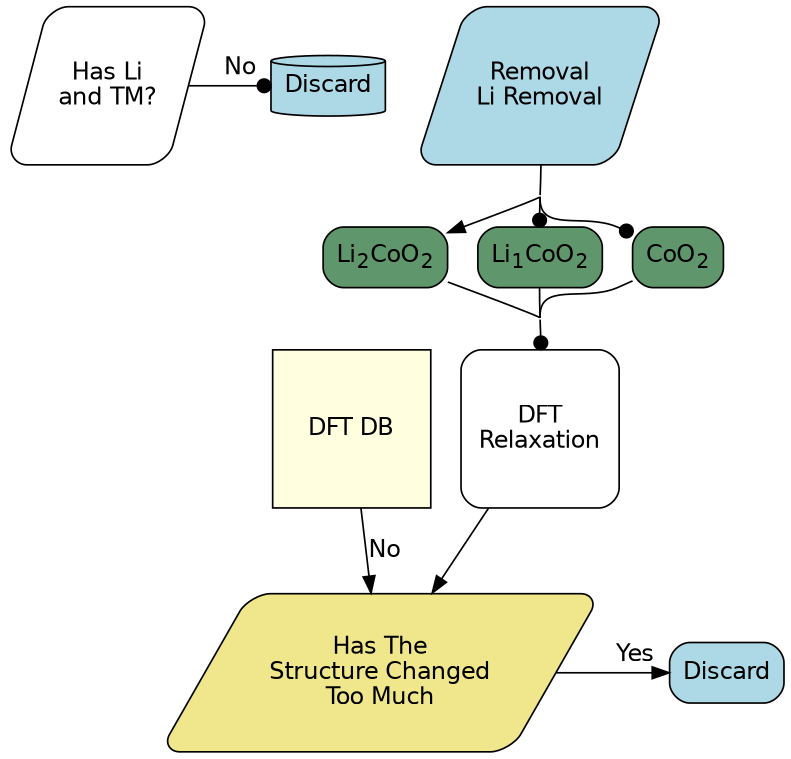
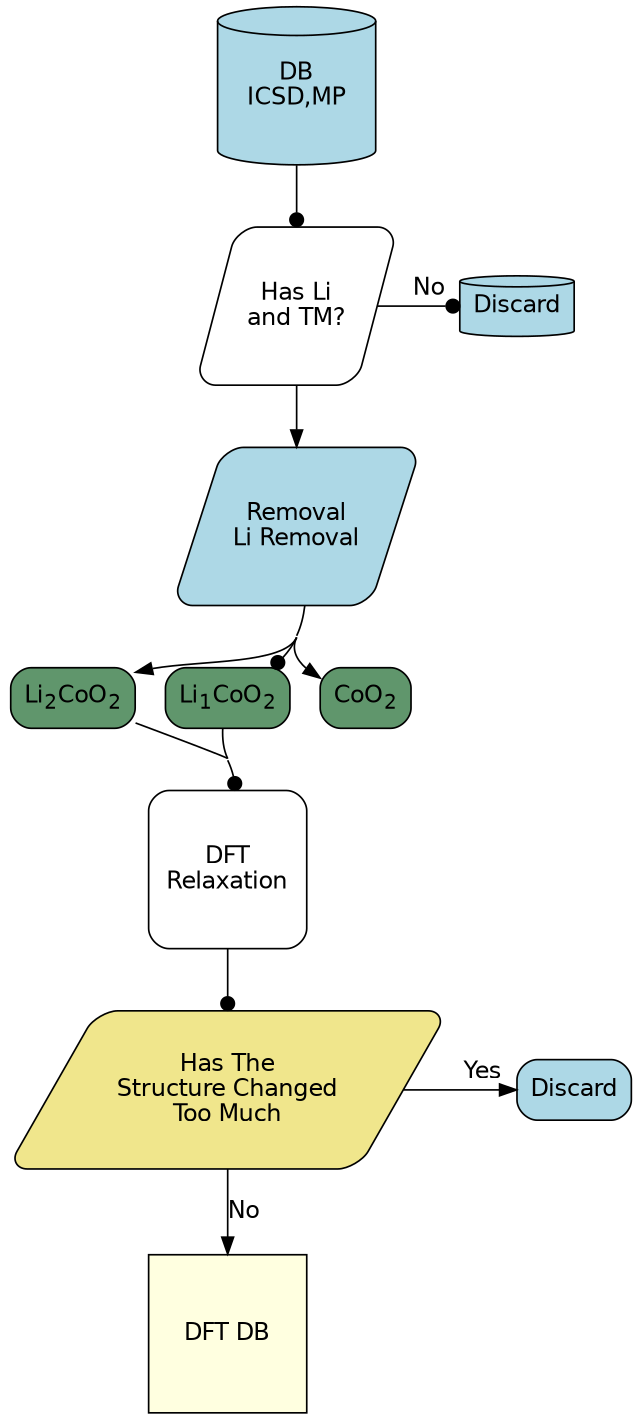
none -> (297, 86)
(573, 221) -> (297, 657)
(580, 294) -> none
none -> (297, 408)
(365, 542) -> (228, 1203)
(465, 543) -> (228, 973)
